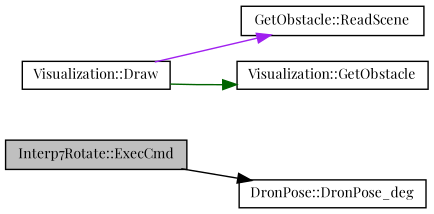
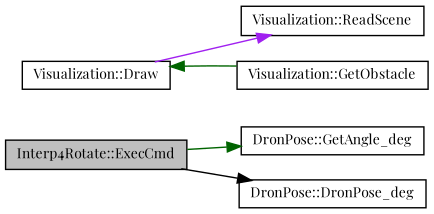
(333, 21) -> (333, 21)
(196, 85) -> (210, 66)
none -> (333, 141)
(96, 155) -> (96, 155)
